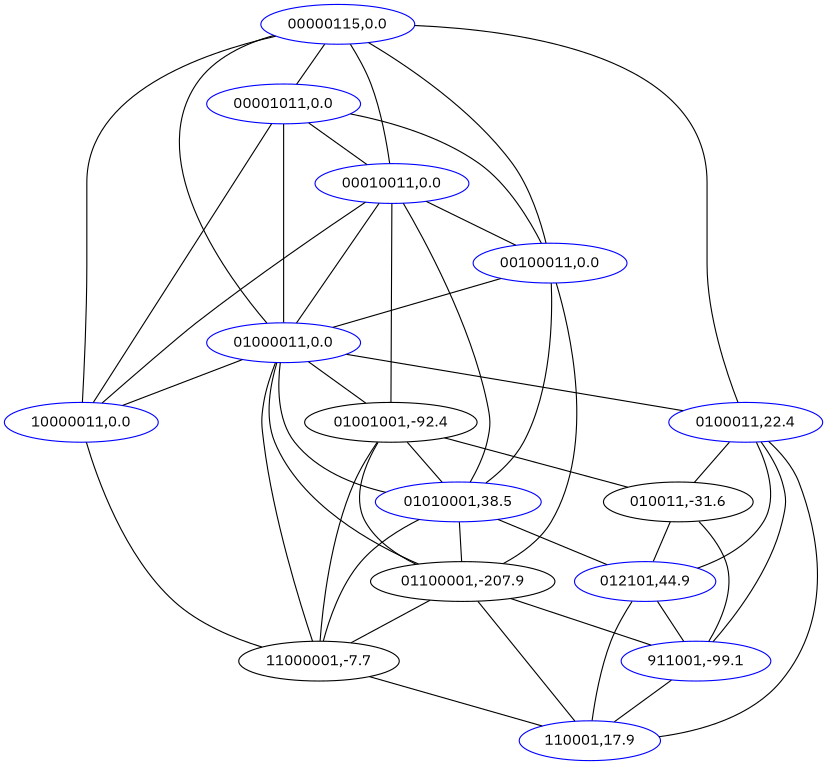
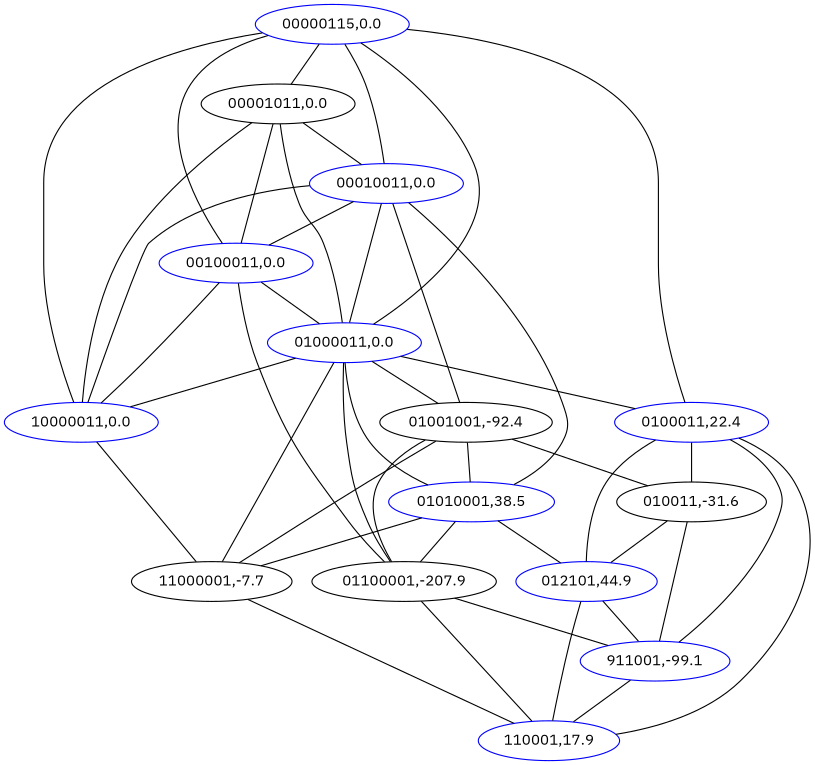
(284, 104) -> (278, 104)
(541, 397) -> (161, 344)
(391, 621) -> none
